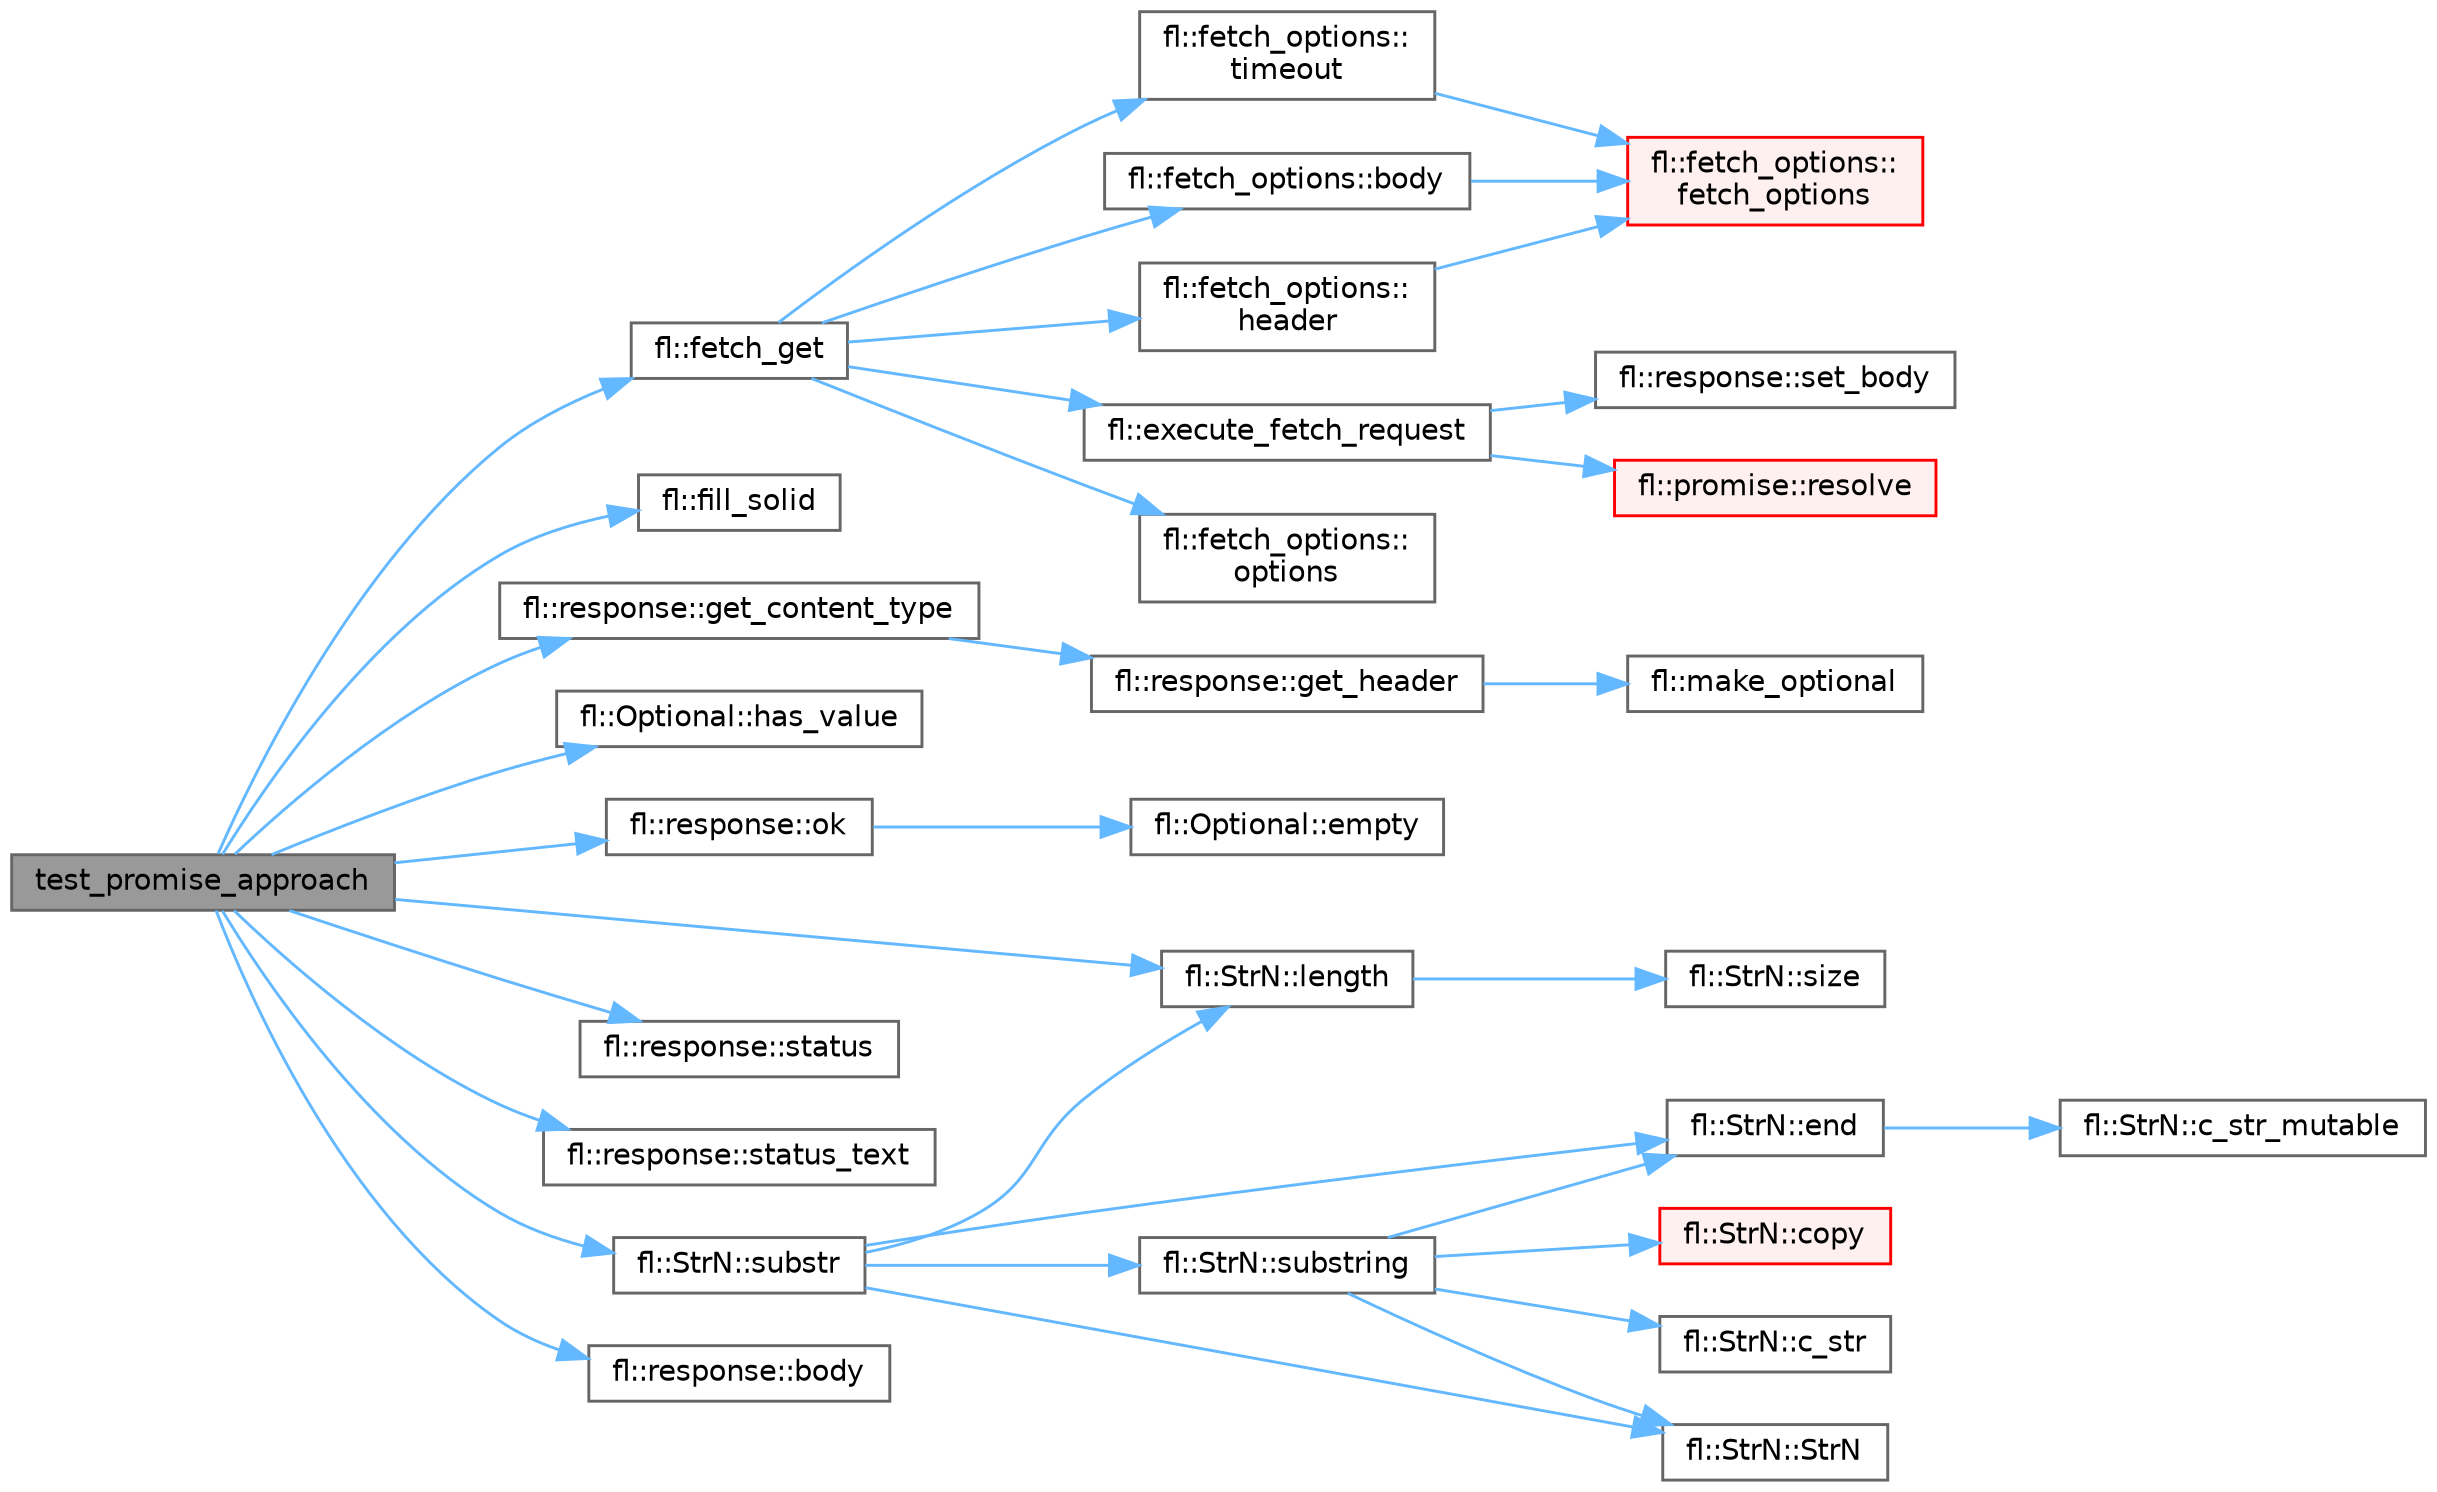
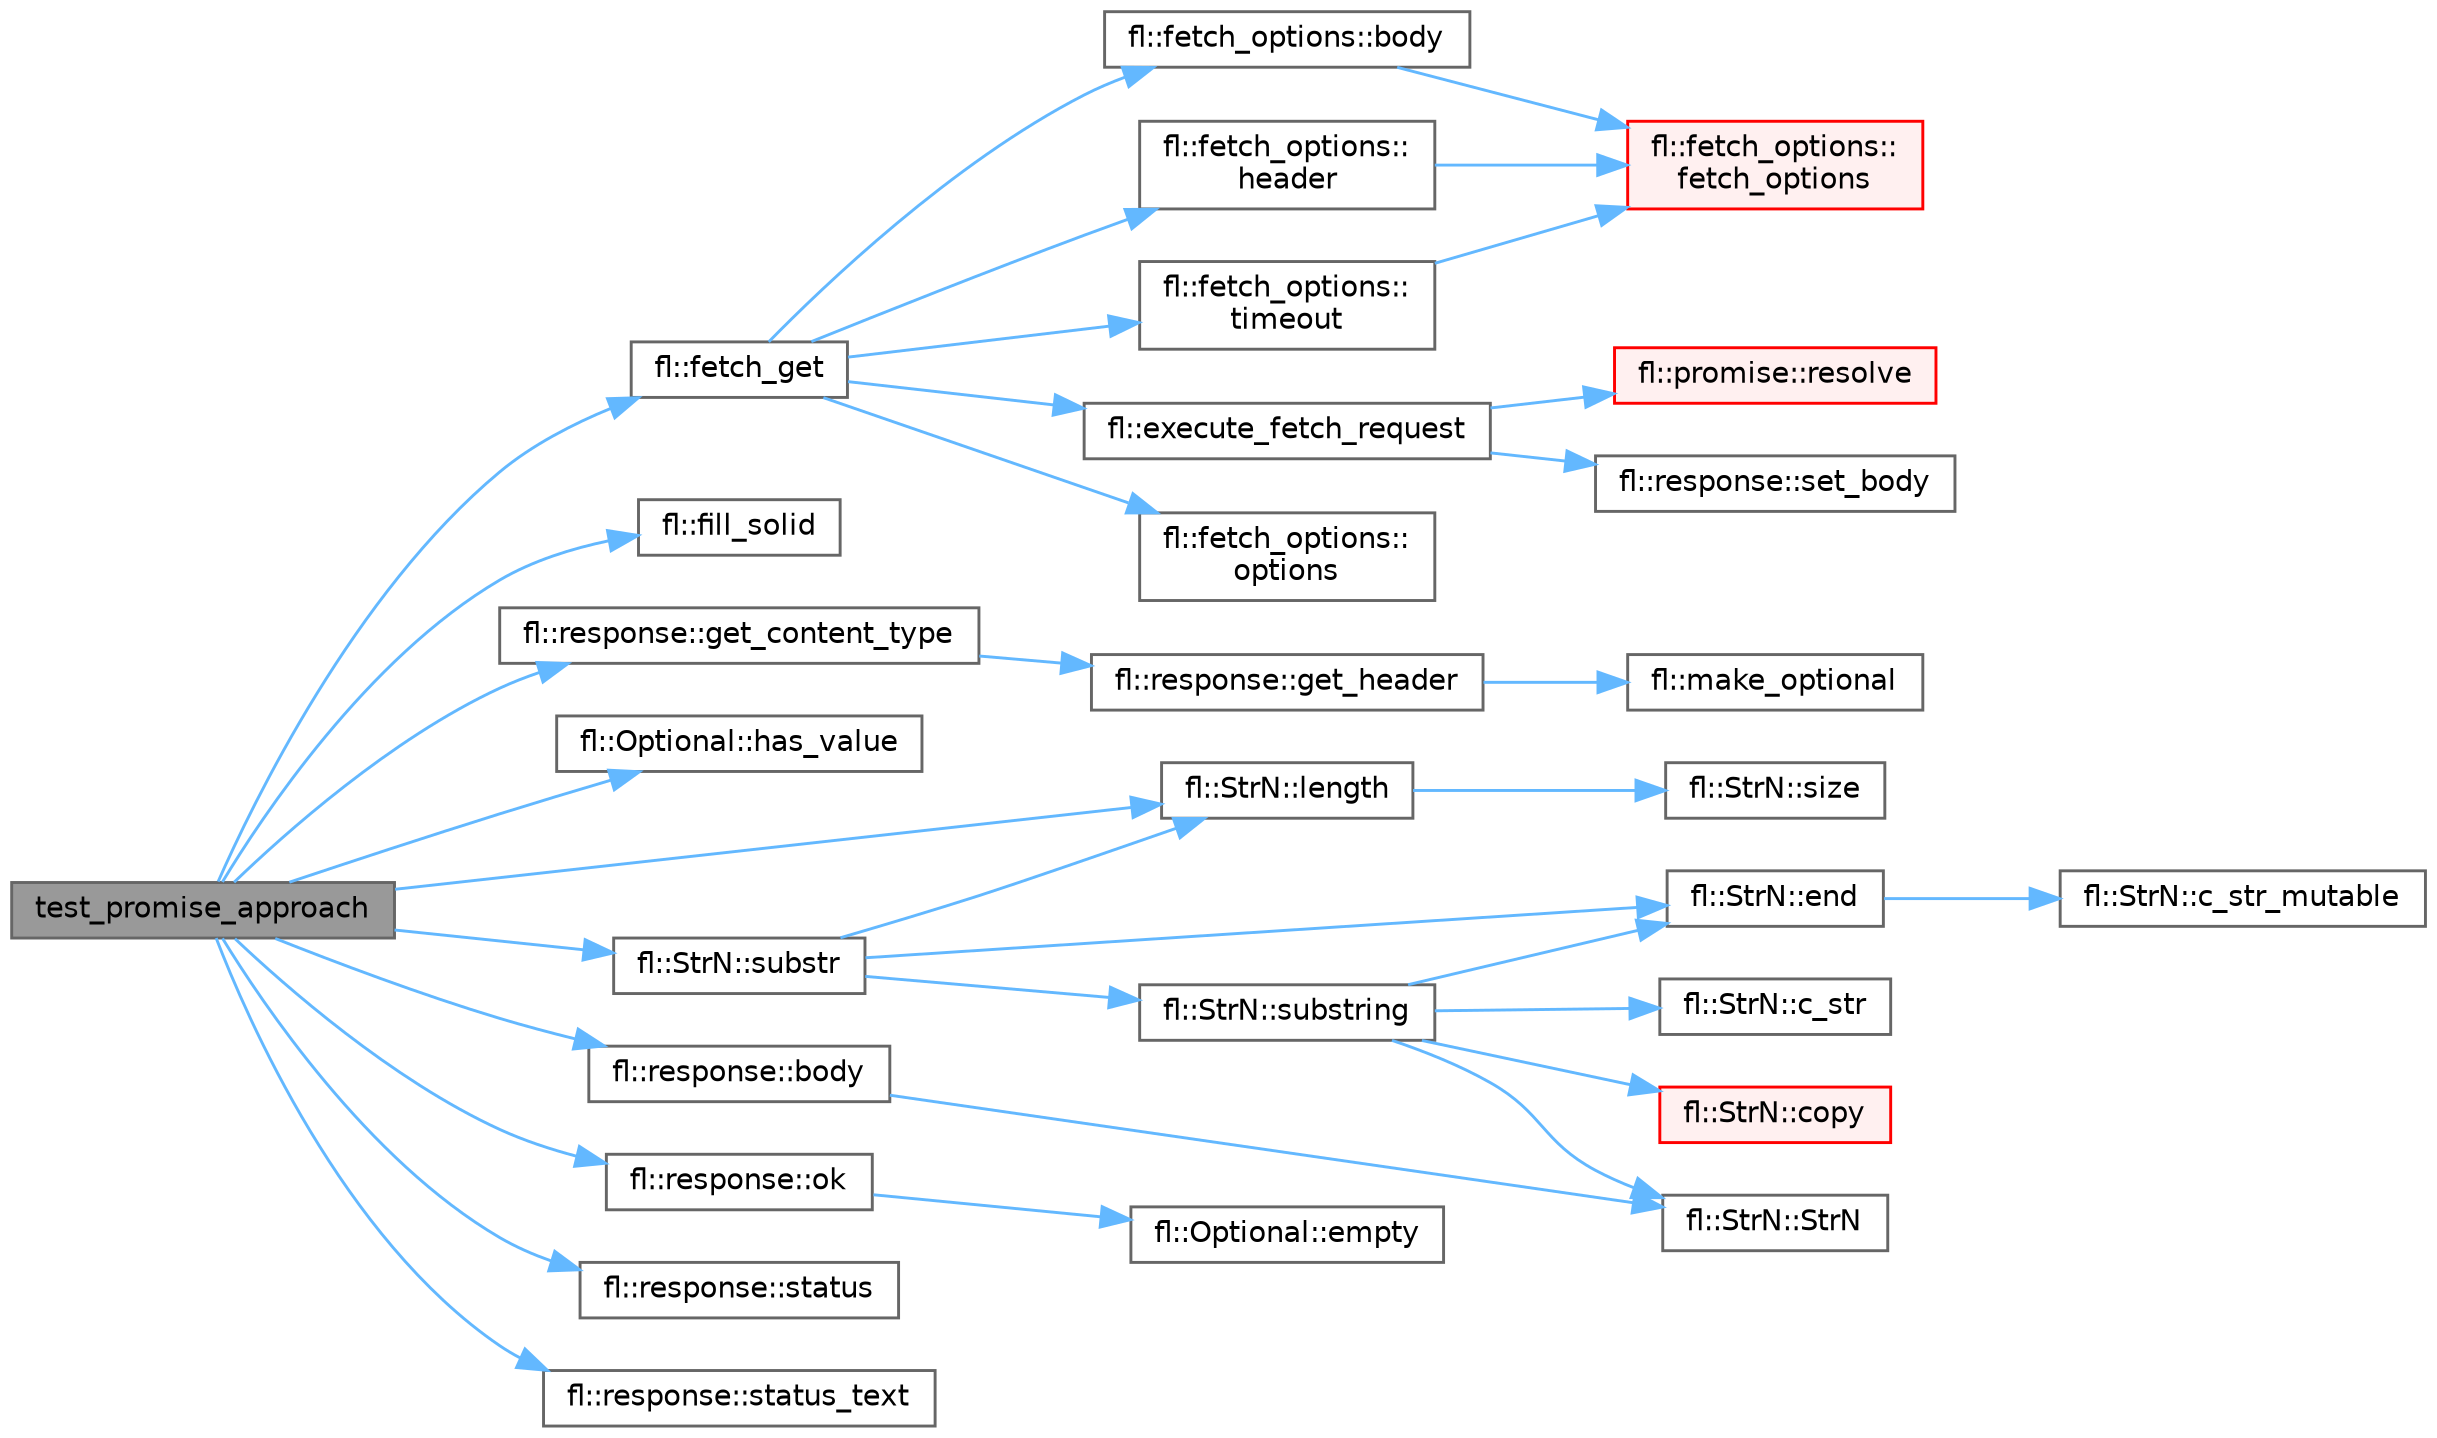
(1249, 1357) -> (1262, 1149)
